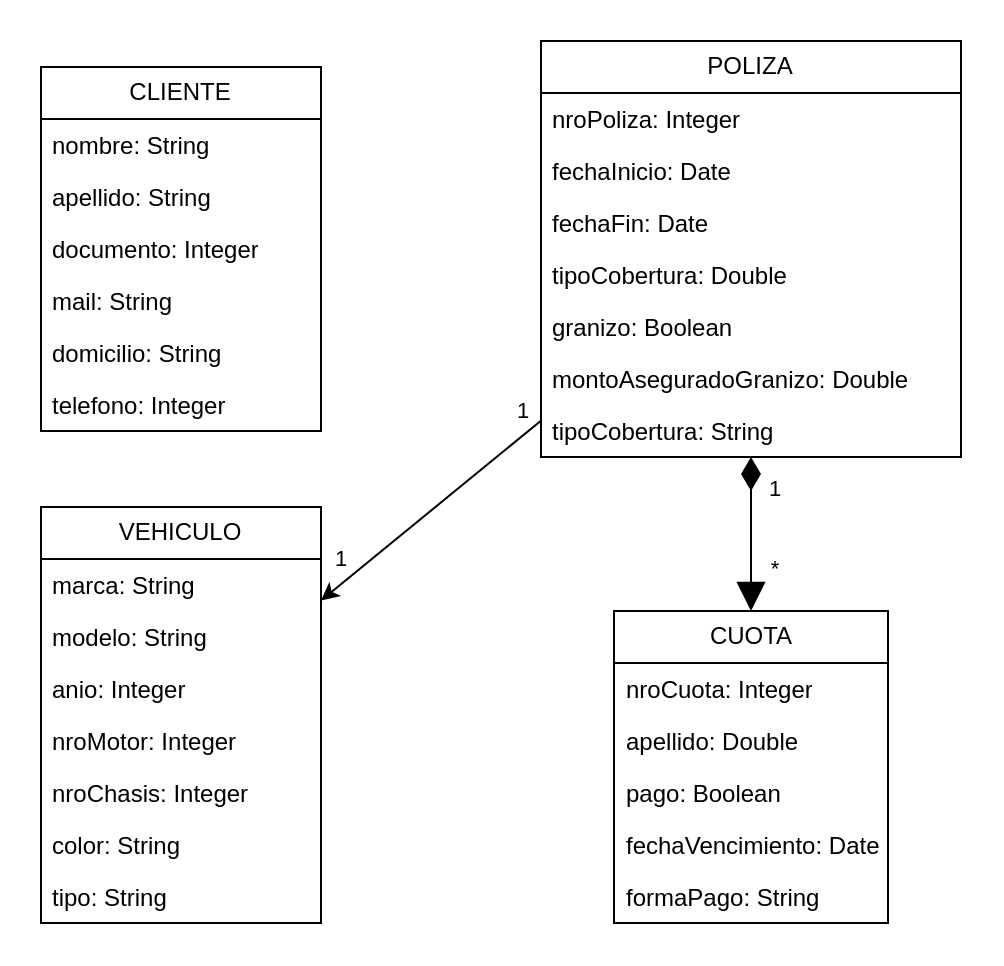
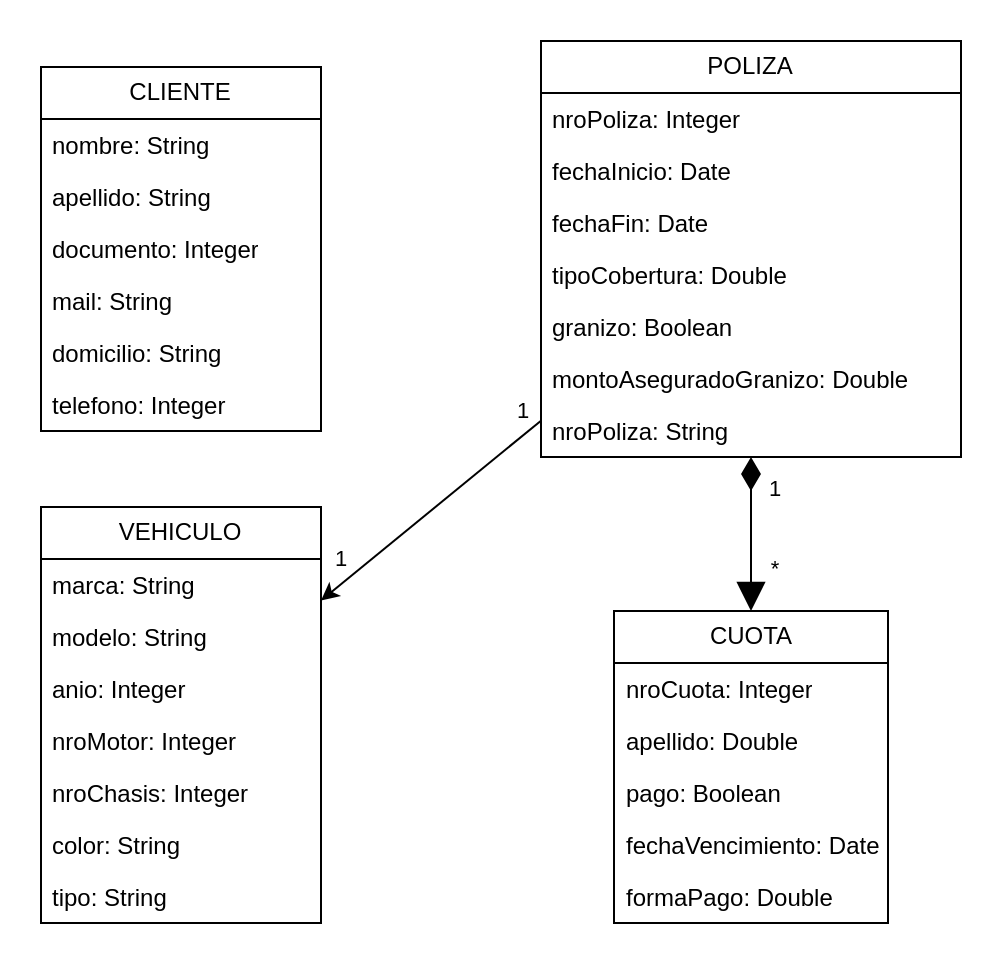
(682, 433) -> (652, 433)
(732, 899) -> (732, 899)
